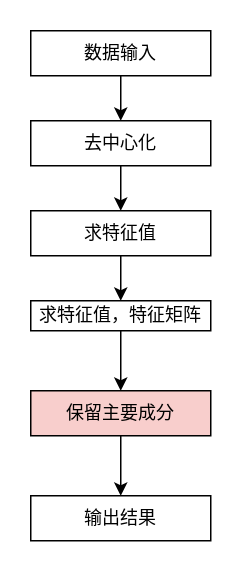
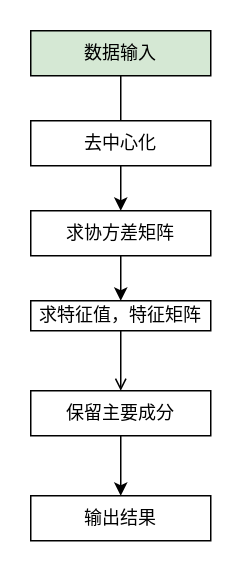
(121, 53) -> (121, 53)
(121, 109) -> (121, 113)
(121, 233) -> (121, 233)
(121, 379) -> (121, 381)
(121, 413) -> (121, 413)
